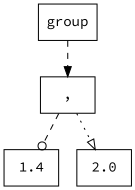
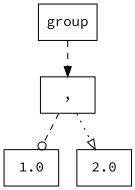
(31, 168) -> (31, 168)
